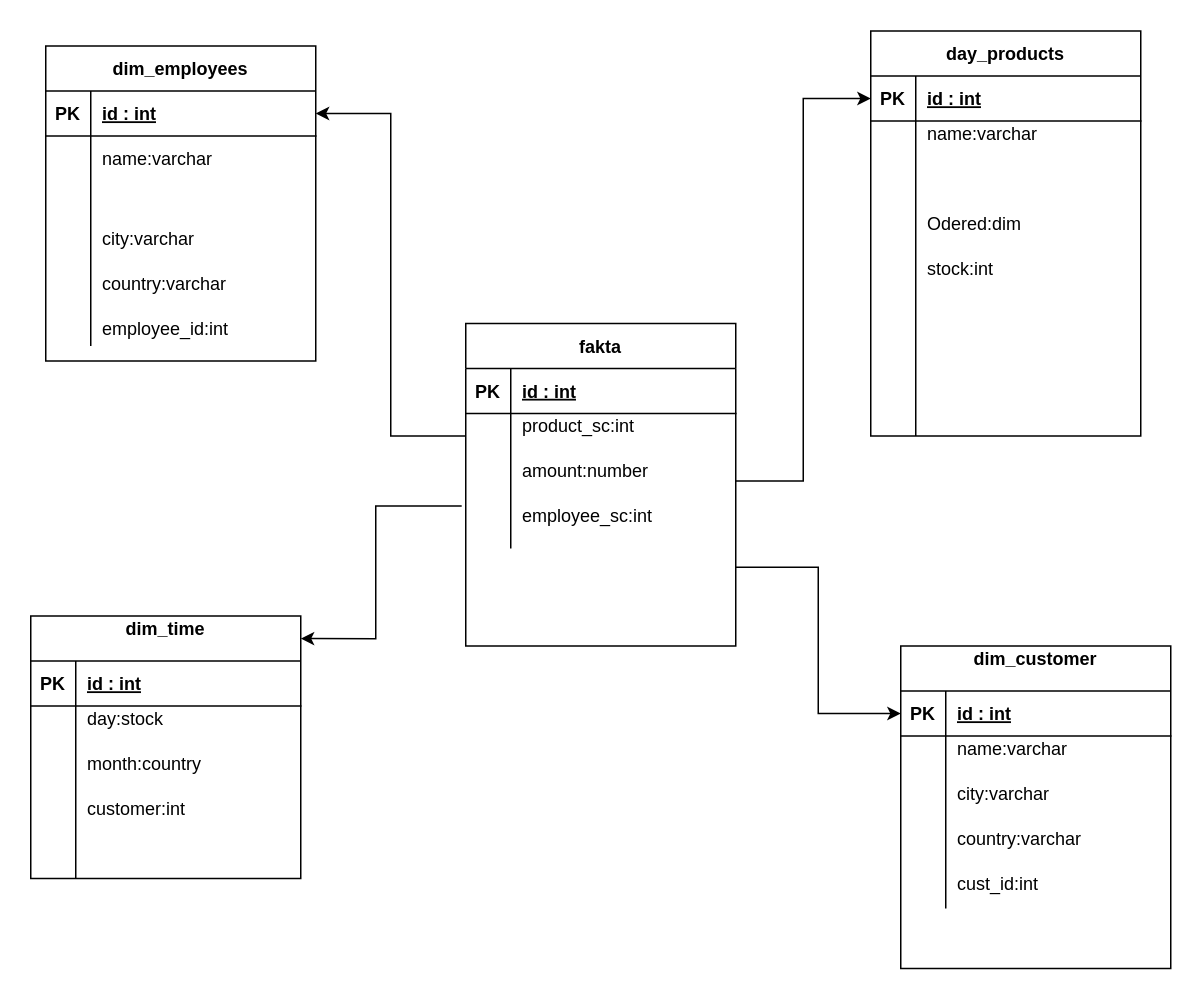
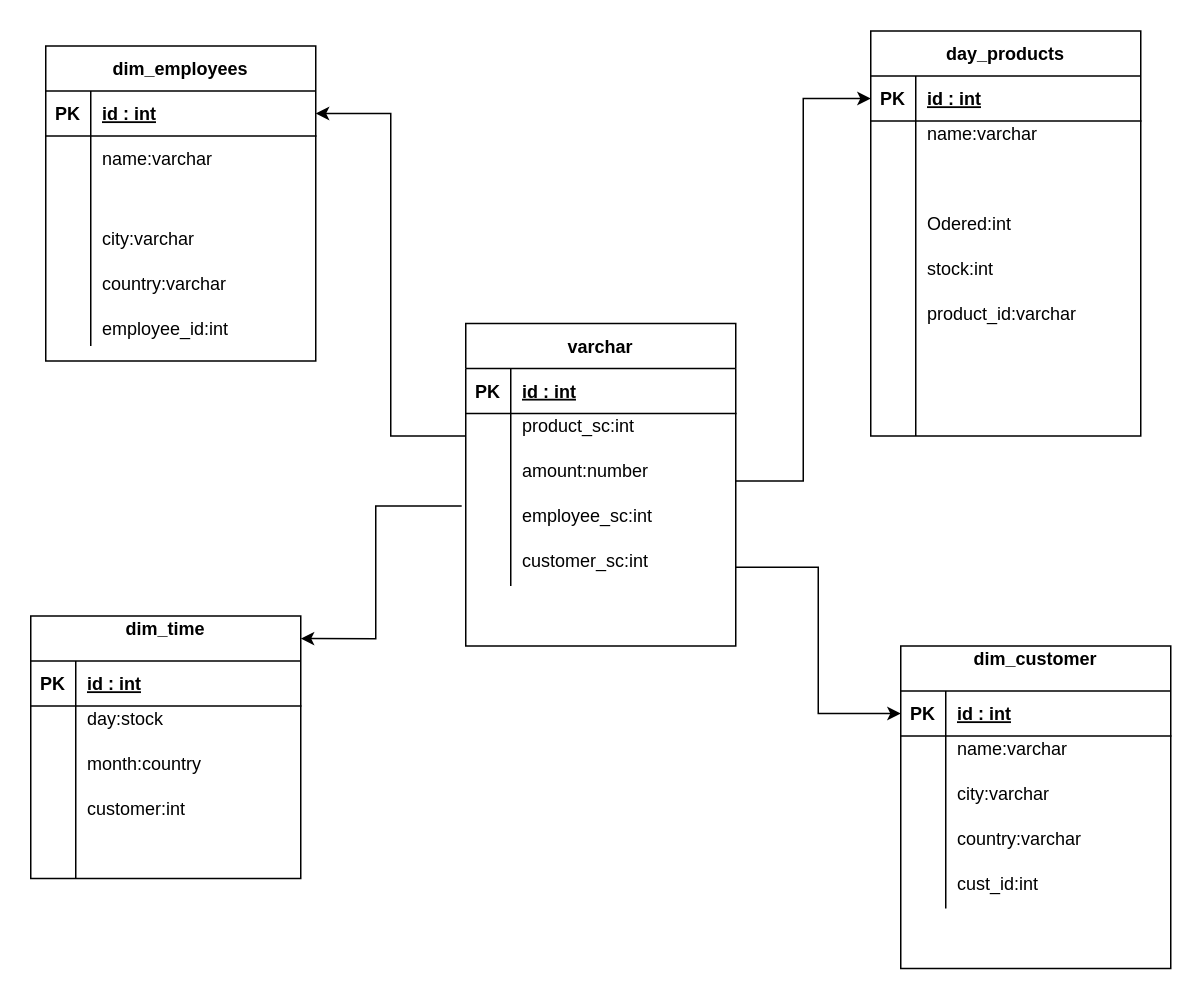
(973, 224) -> (973, 224)
none -> (1028, 323)
(600, 347) -> (600, 347)
none -> (623, 567)
